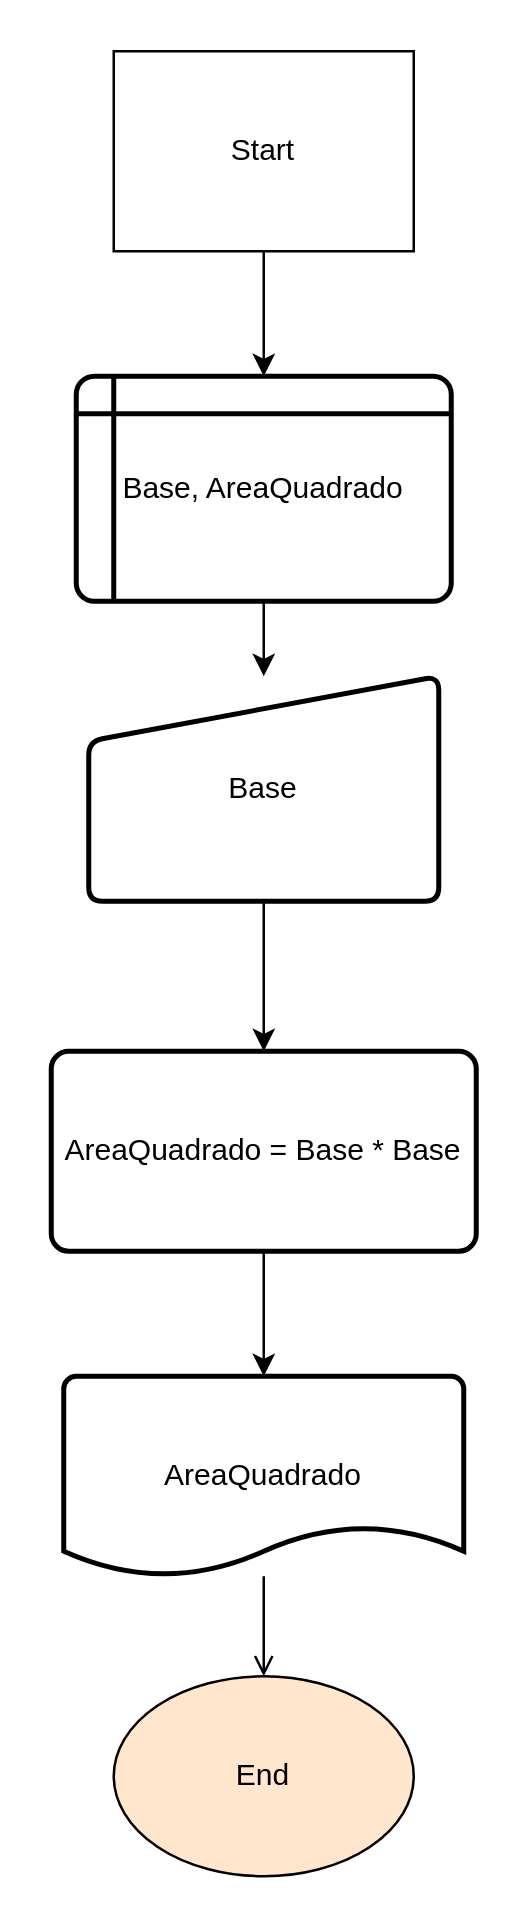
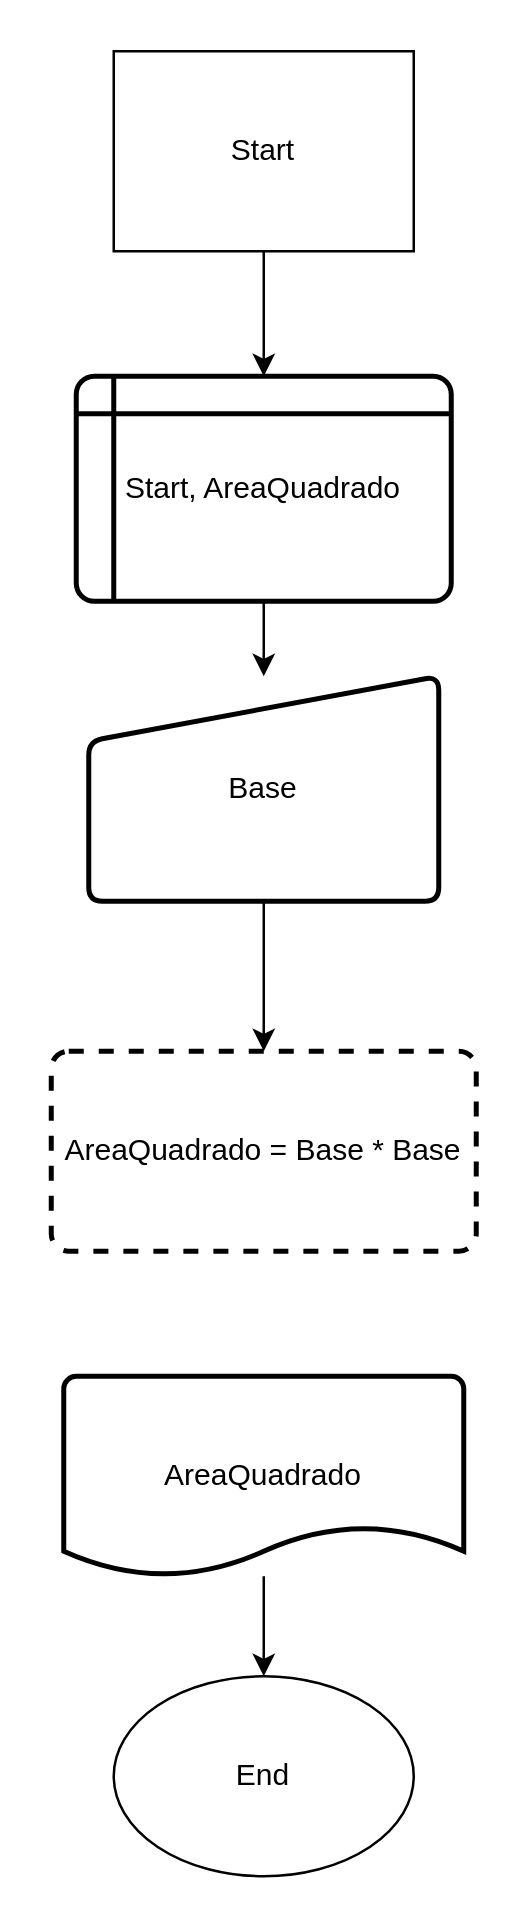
(264, 489) -> (264, 489)
(264, 1151) -> (264, 1151)
(264, 1305) -> none
(264, 1662) -> (264, 1658)
(264, 1776) -> (264, 1776)
